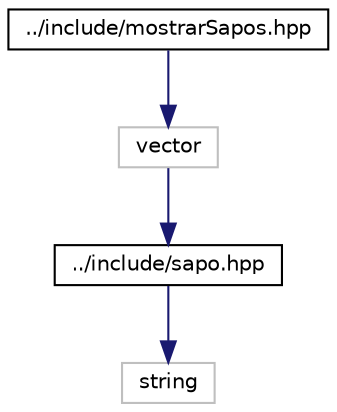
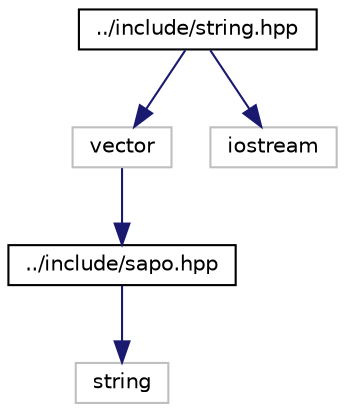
(168, 29) -> (198, 29)
none -> (274, 147)
